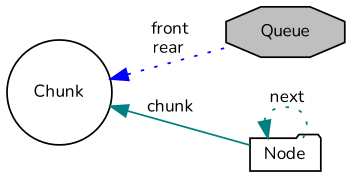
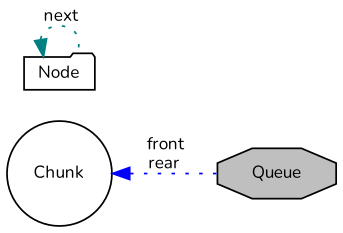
(189, 128) -> none
